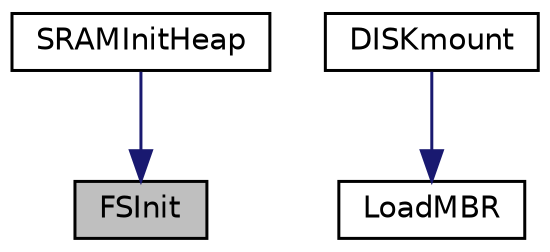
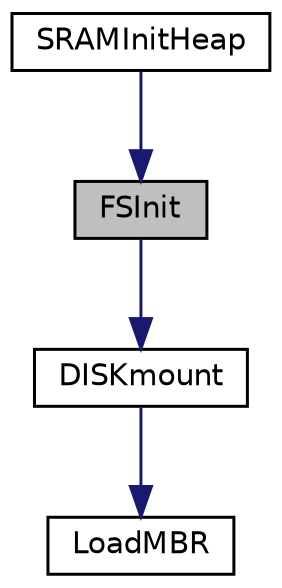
none -> (141, 279)
